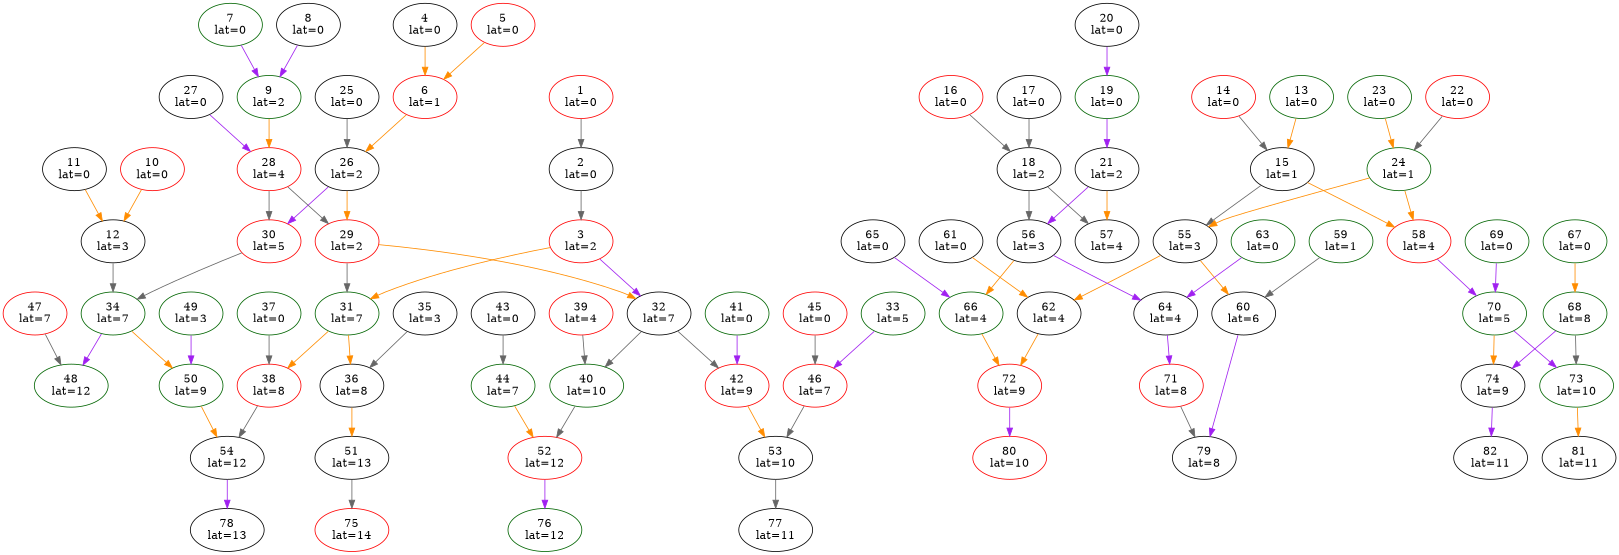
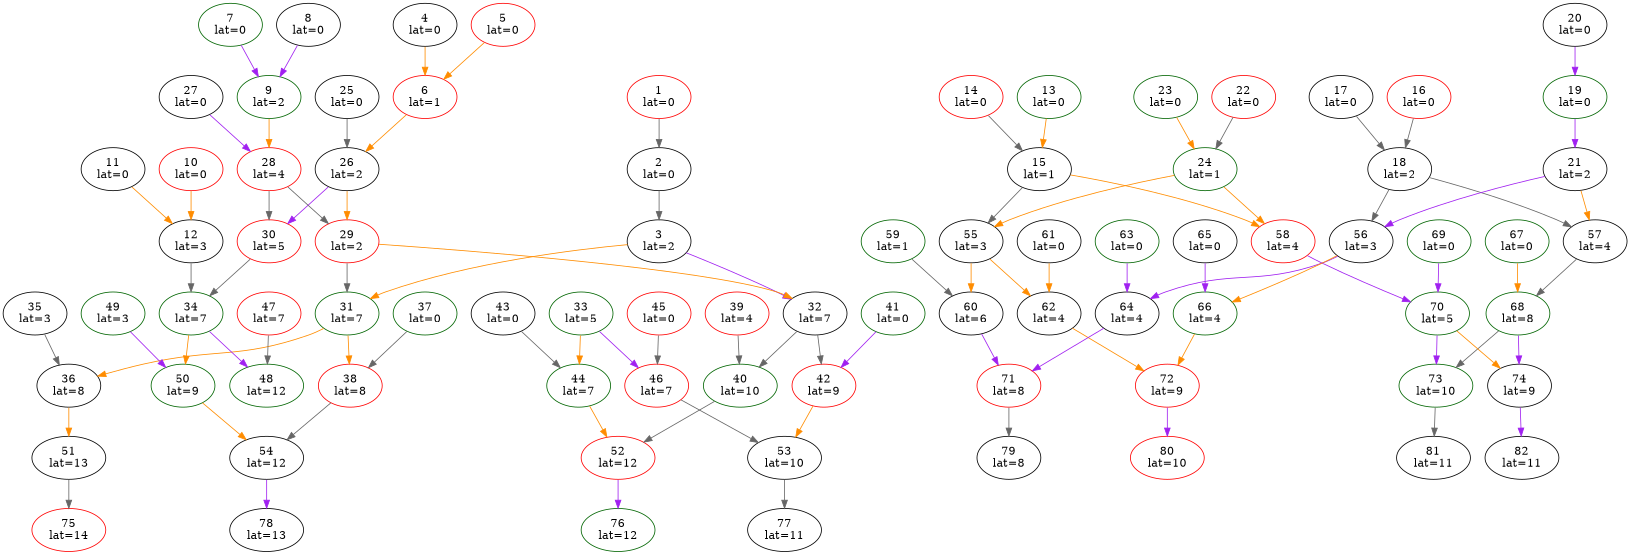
(581, 241) -> (659, 241)
none -> (1560, 275)
none -> (580, 346)
(1225, 382) -> (988, 346)
(1578, 418) -> (1435, 418)
